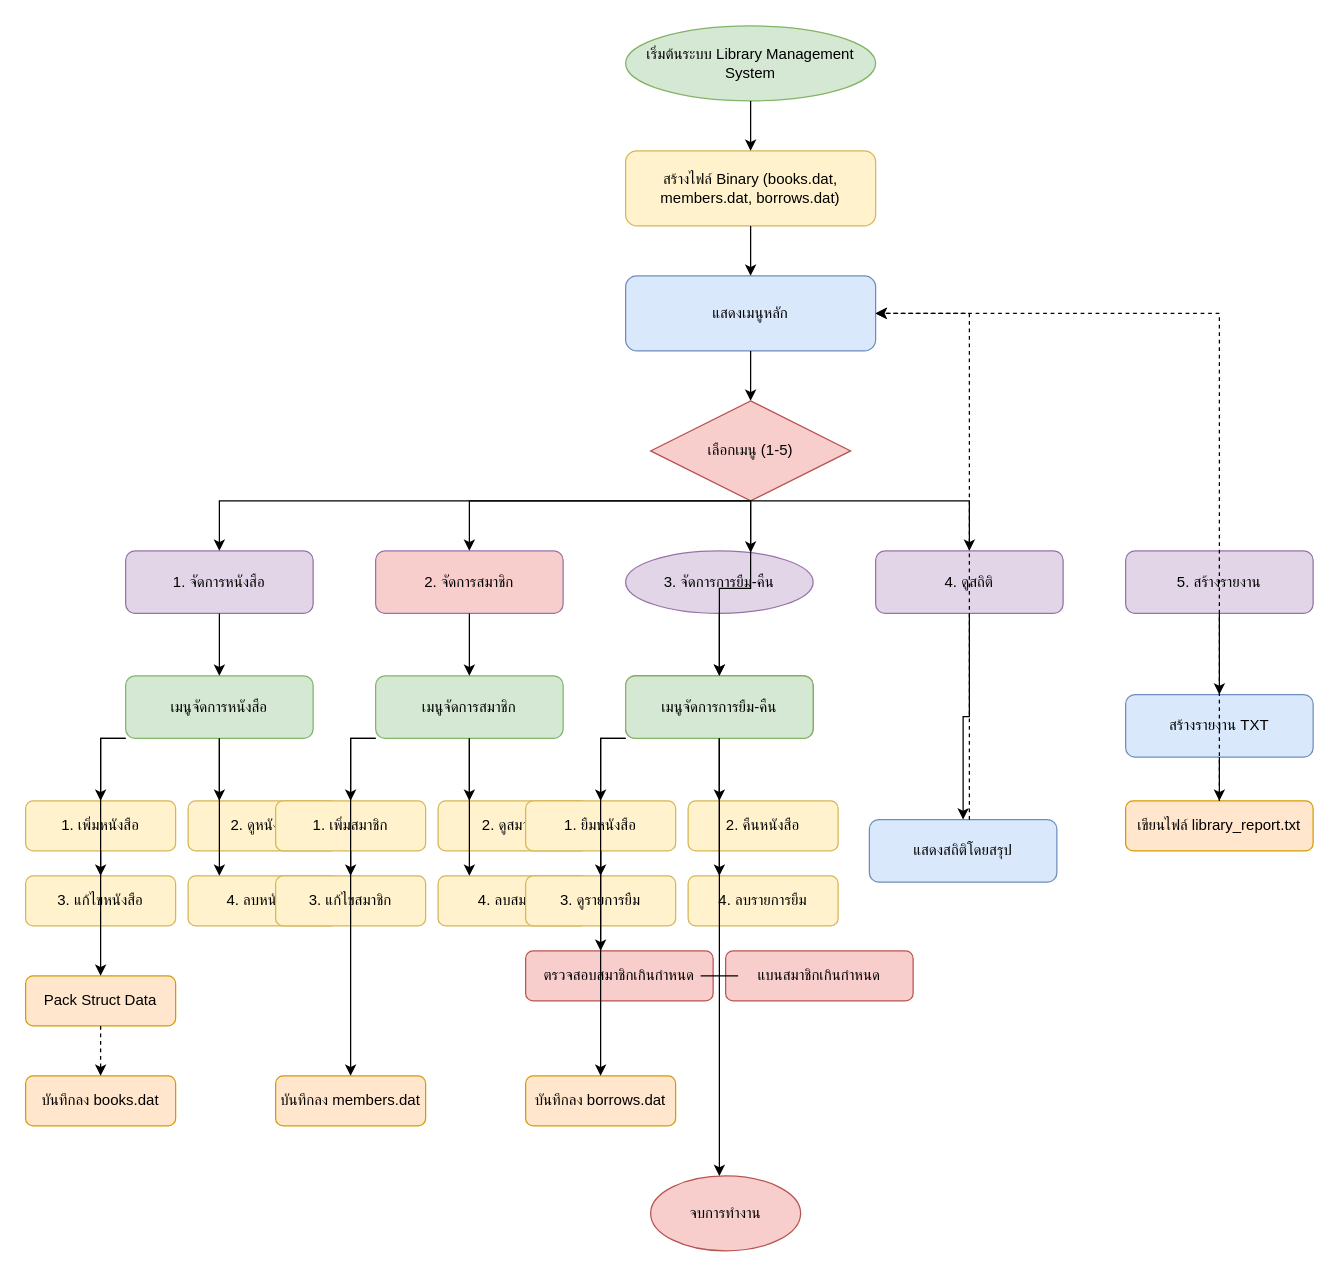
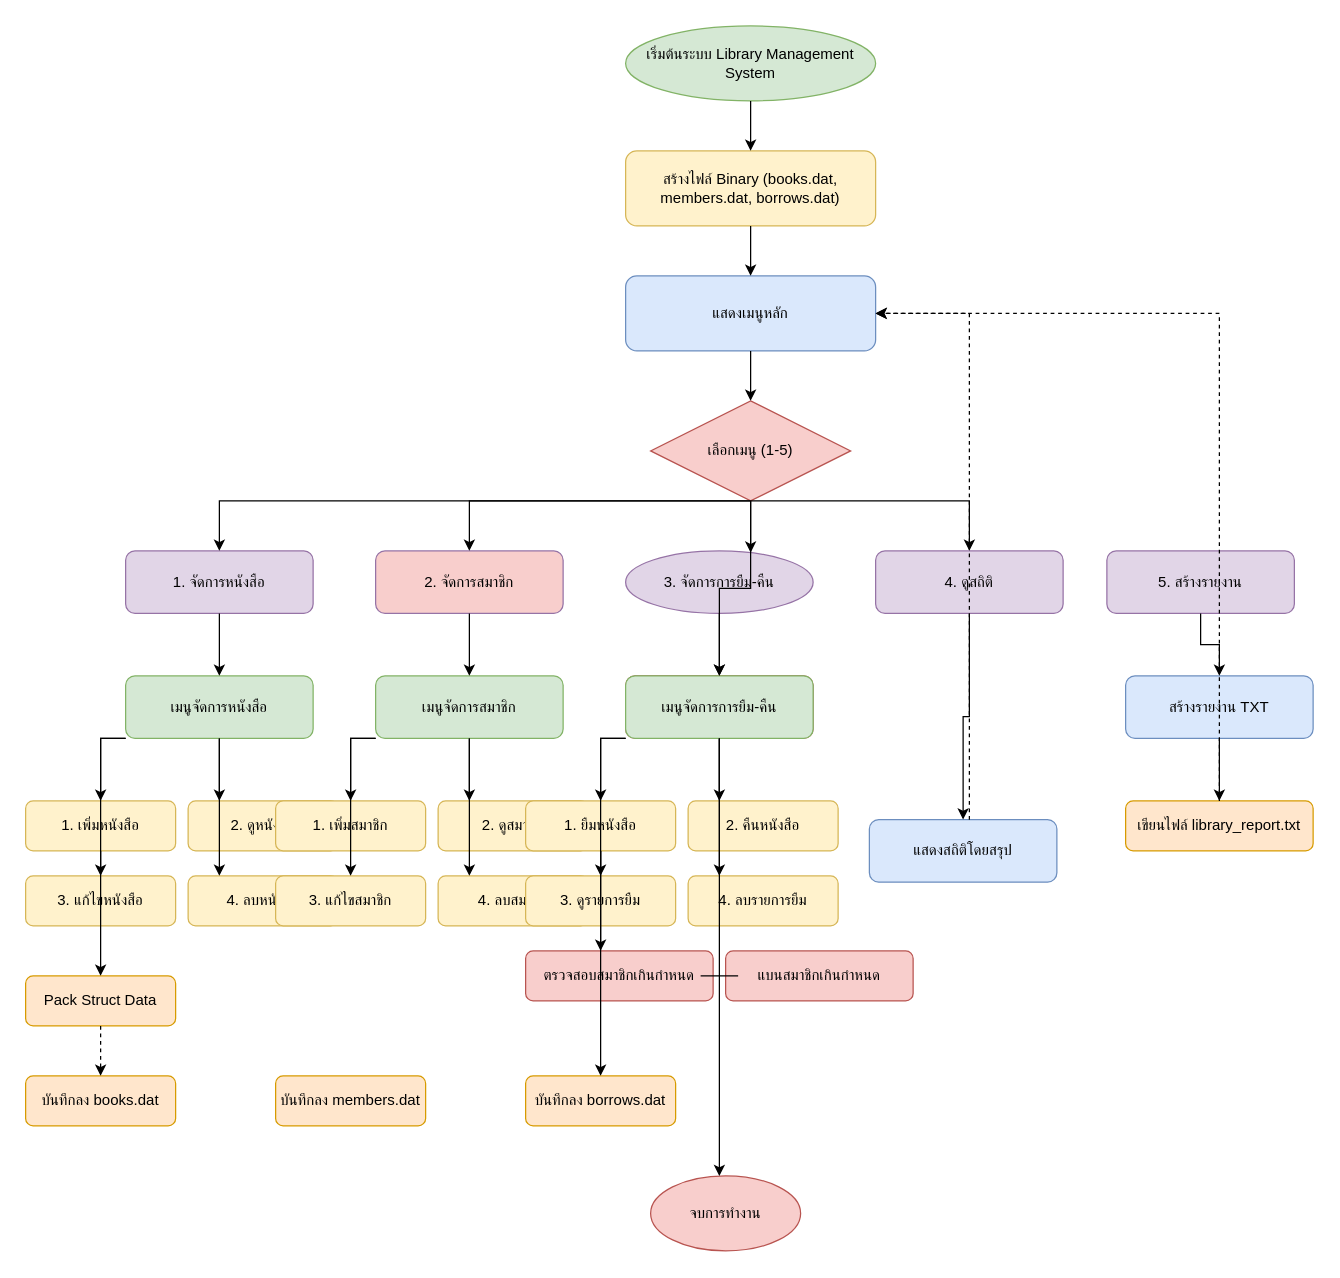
(1219, 582) -> (1201, 582)
(1219, 726) -> (1219, 707)
(351, 970) -> none
